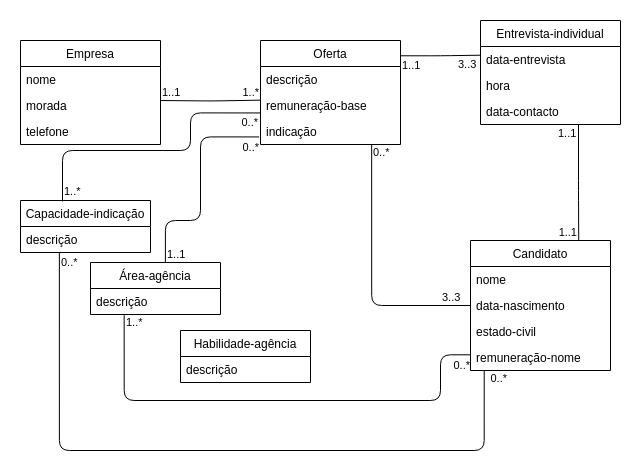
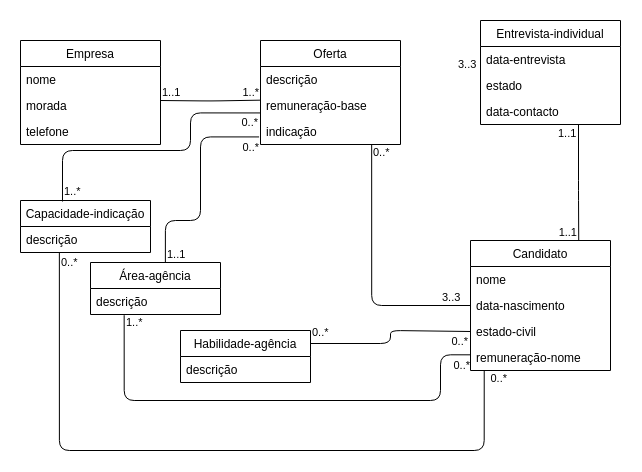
(441, 56) -> none
(499, 86) -> (506, 86)
none -> (391, 335)
